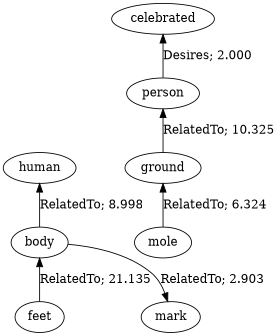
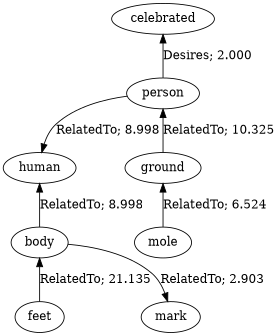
none -> (79, 109)
(215, 205) -> (215, 205)
